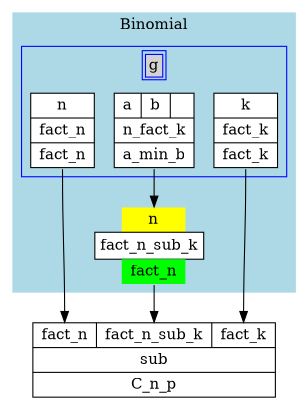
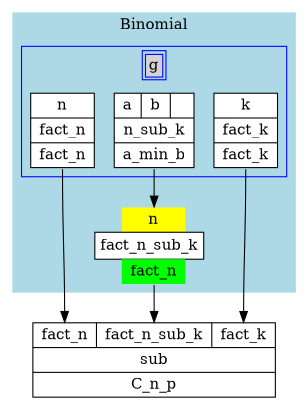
(154, 130) -> (154, 130)
